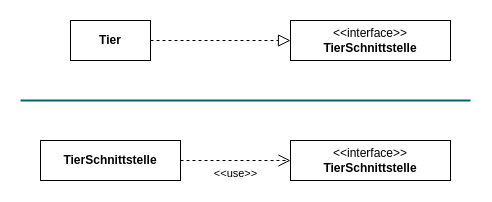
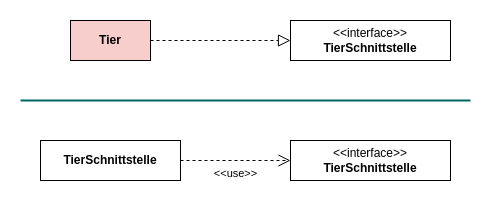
(111, 41) -> (111, 41)
